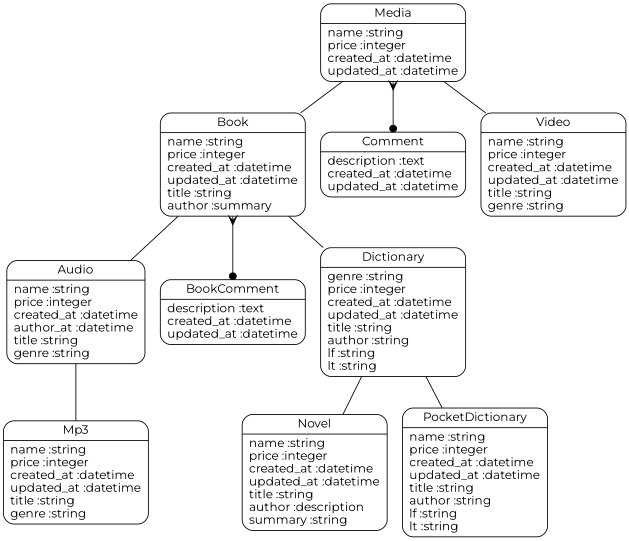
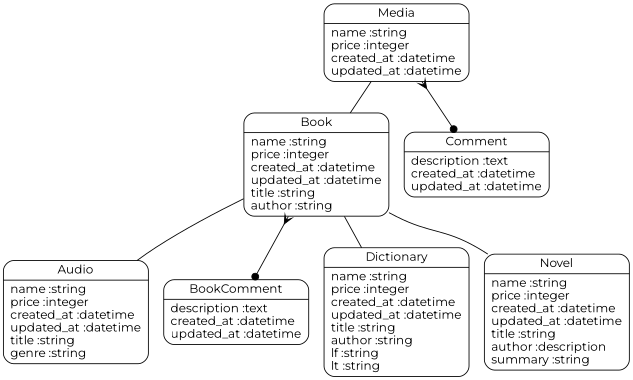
(553, 165) -> none
(220, 206) -> (292, 206)
(366, 277) -> (369, 277)
(74, 328) -> (76, 328)
(352, 395) -> (439, 232)
(76, 472) -> none
(475, 472) -> none
